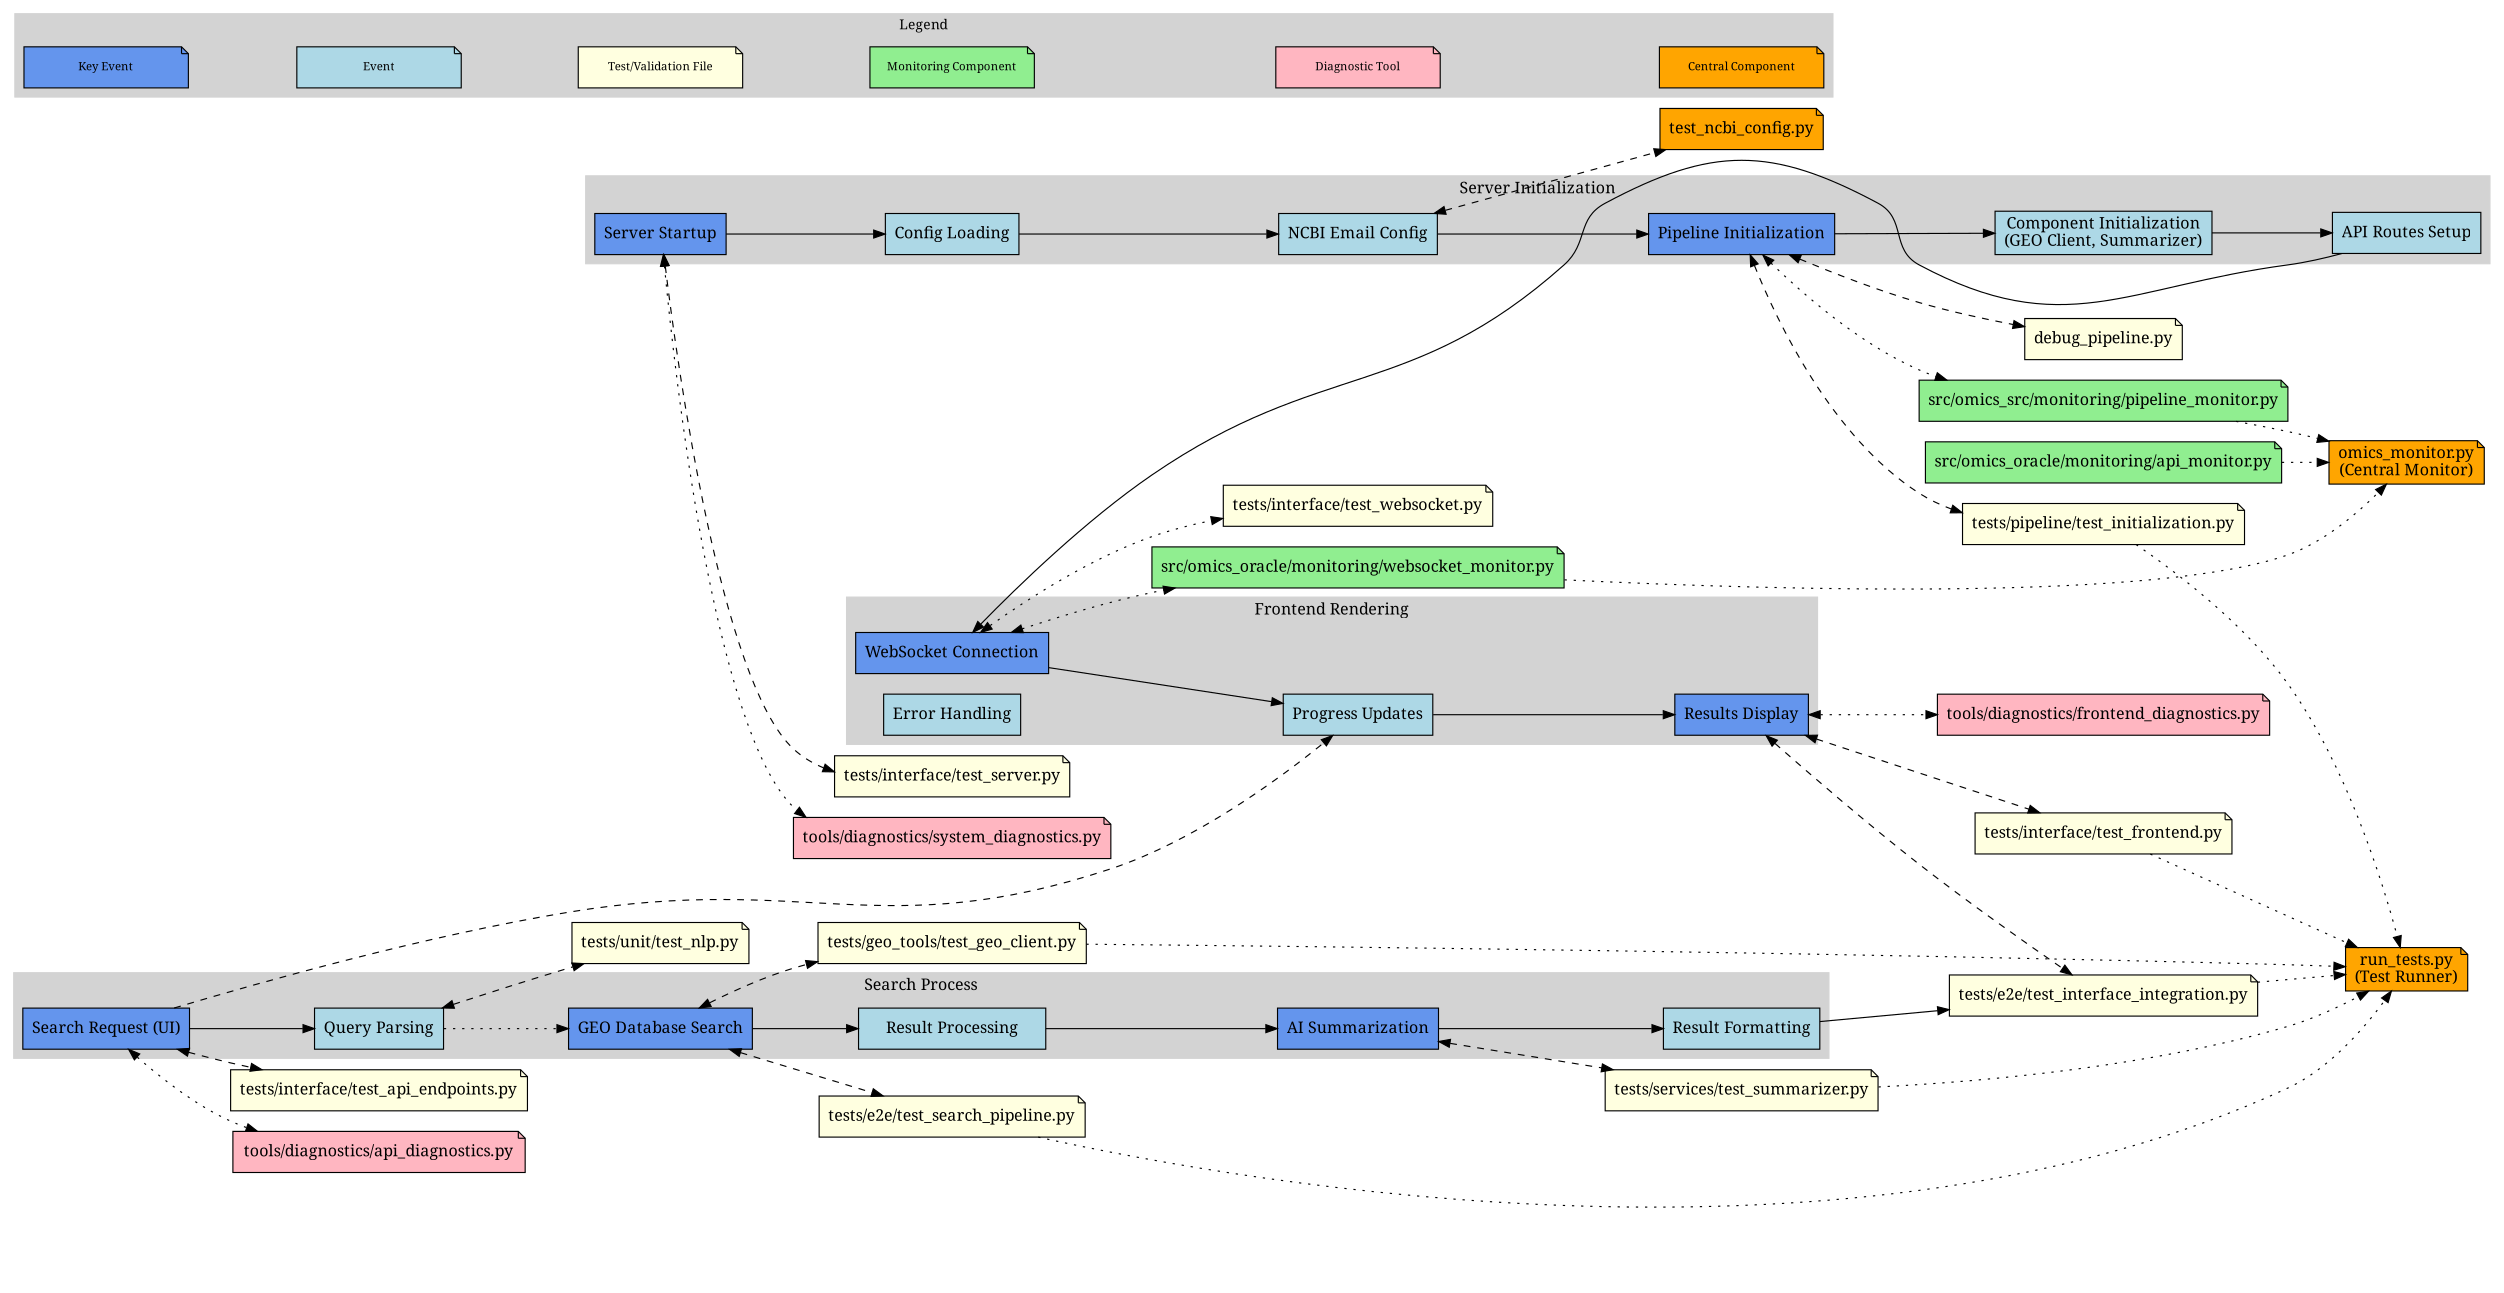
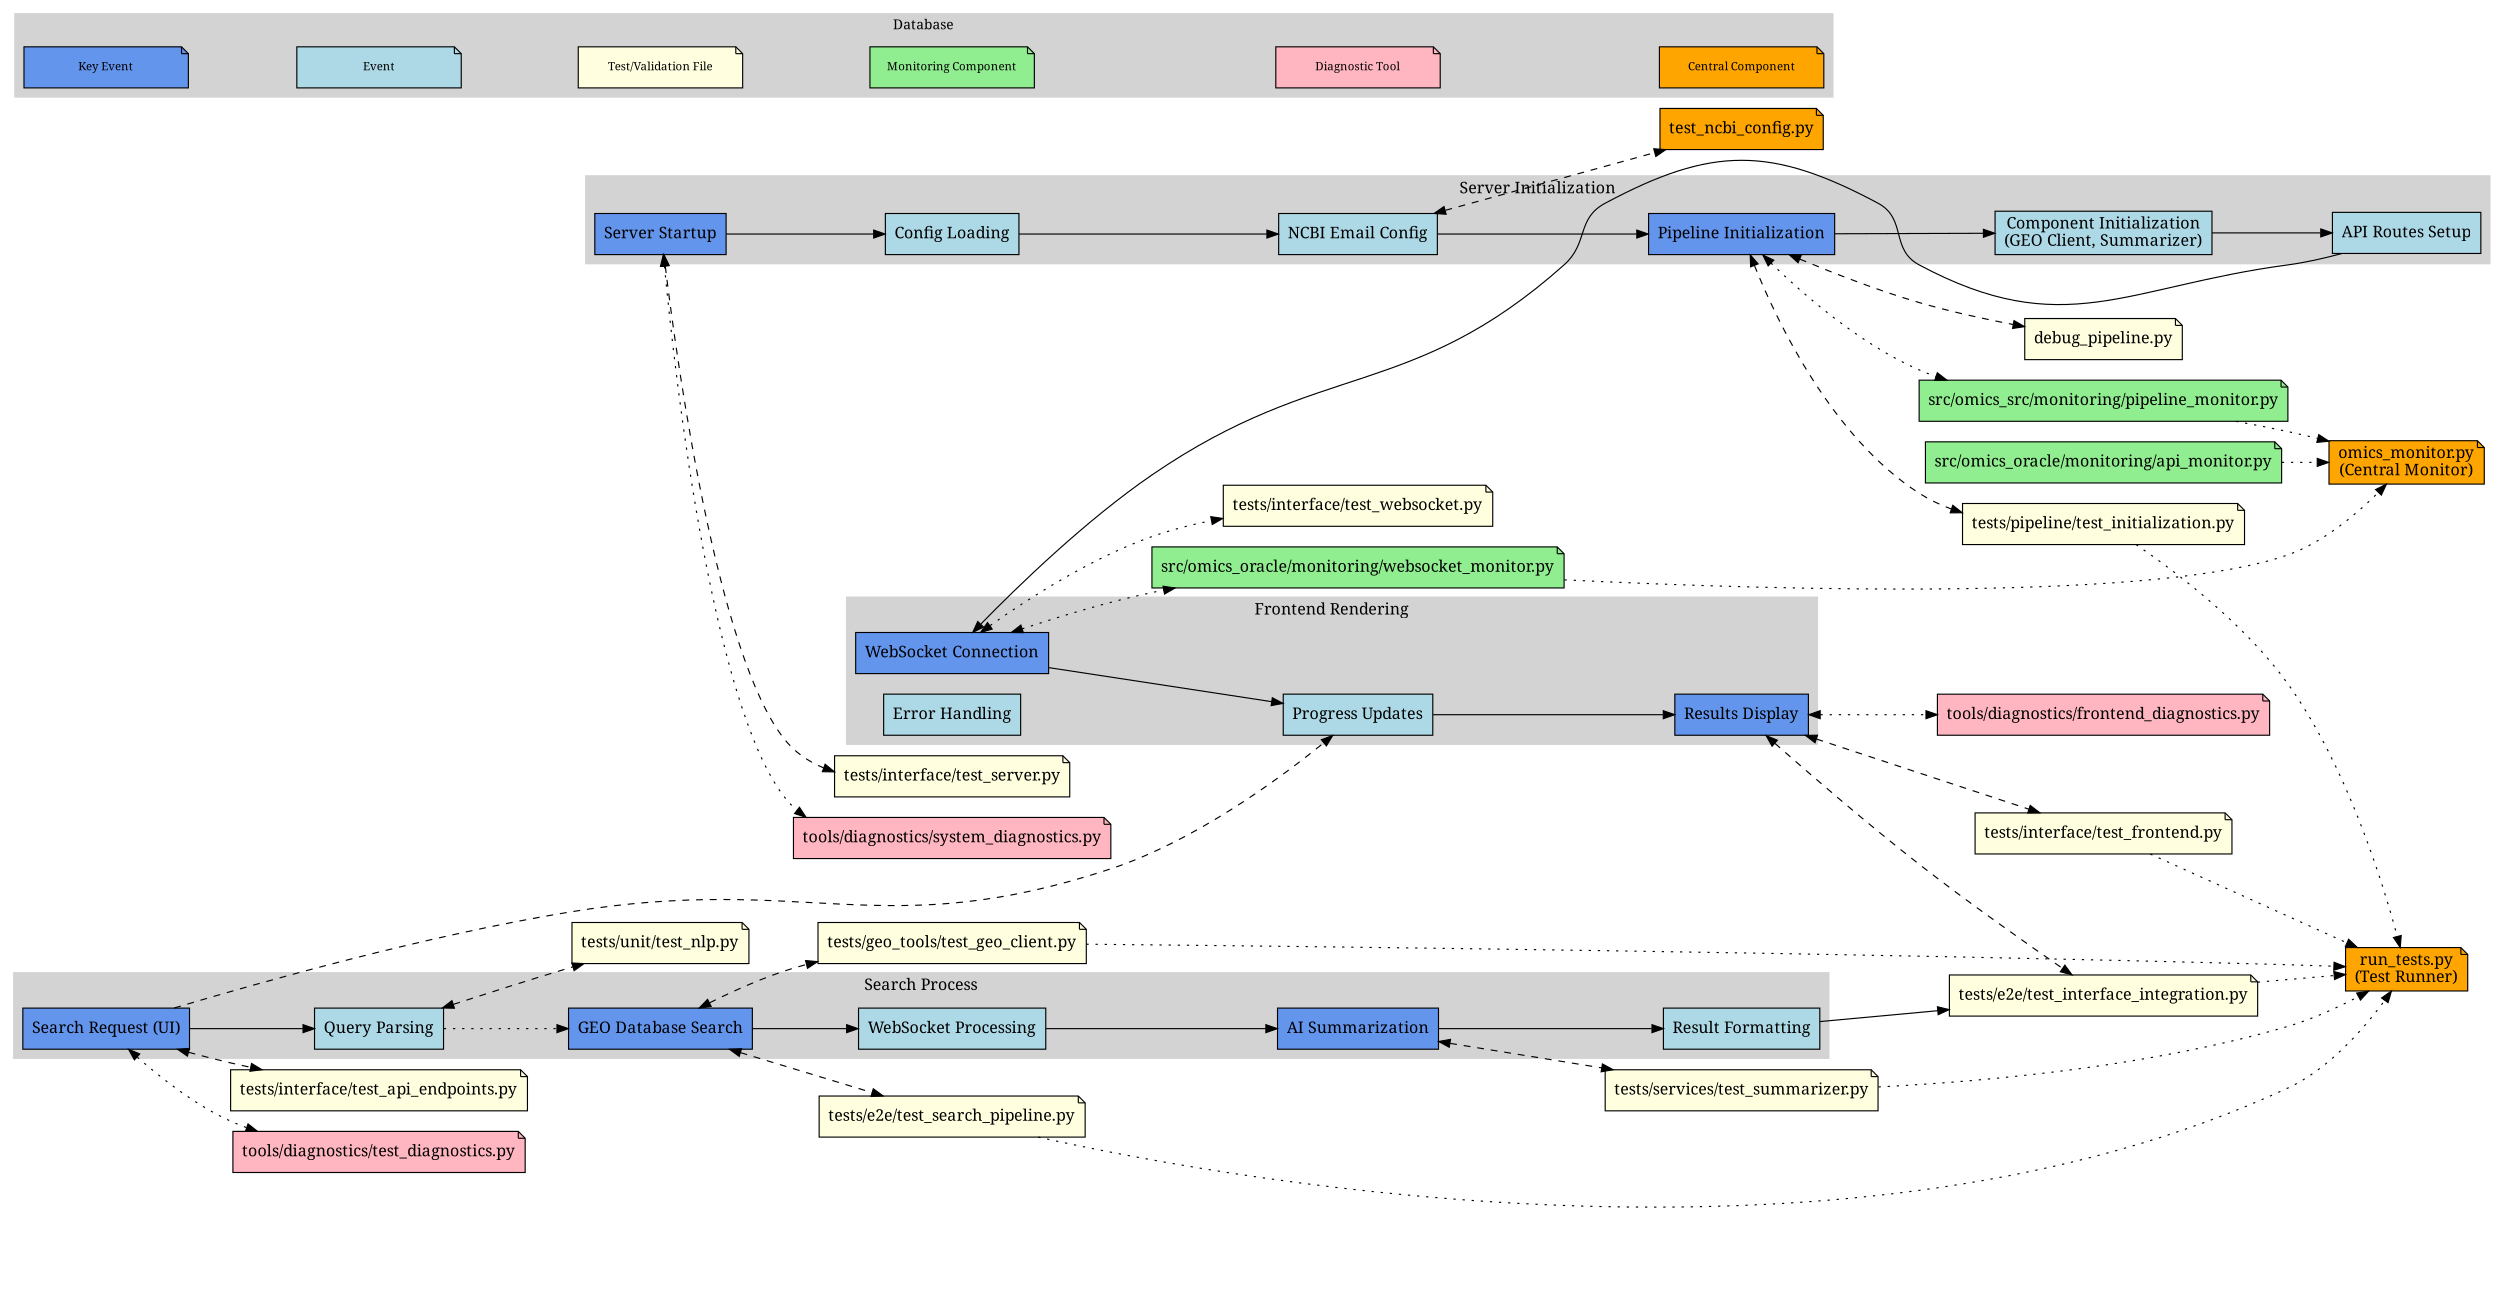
(924, 26) -> (924, 26)
(952, 1029) -> (952, 1029)
(379, 1152) -> (379, 1152)
